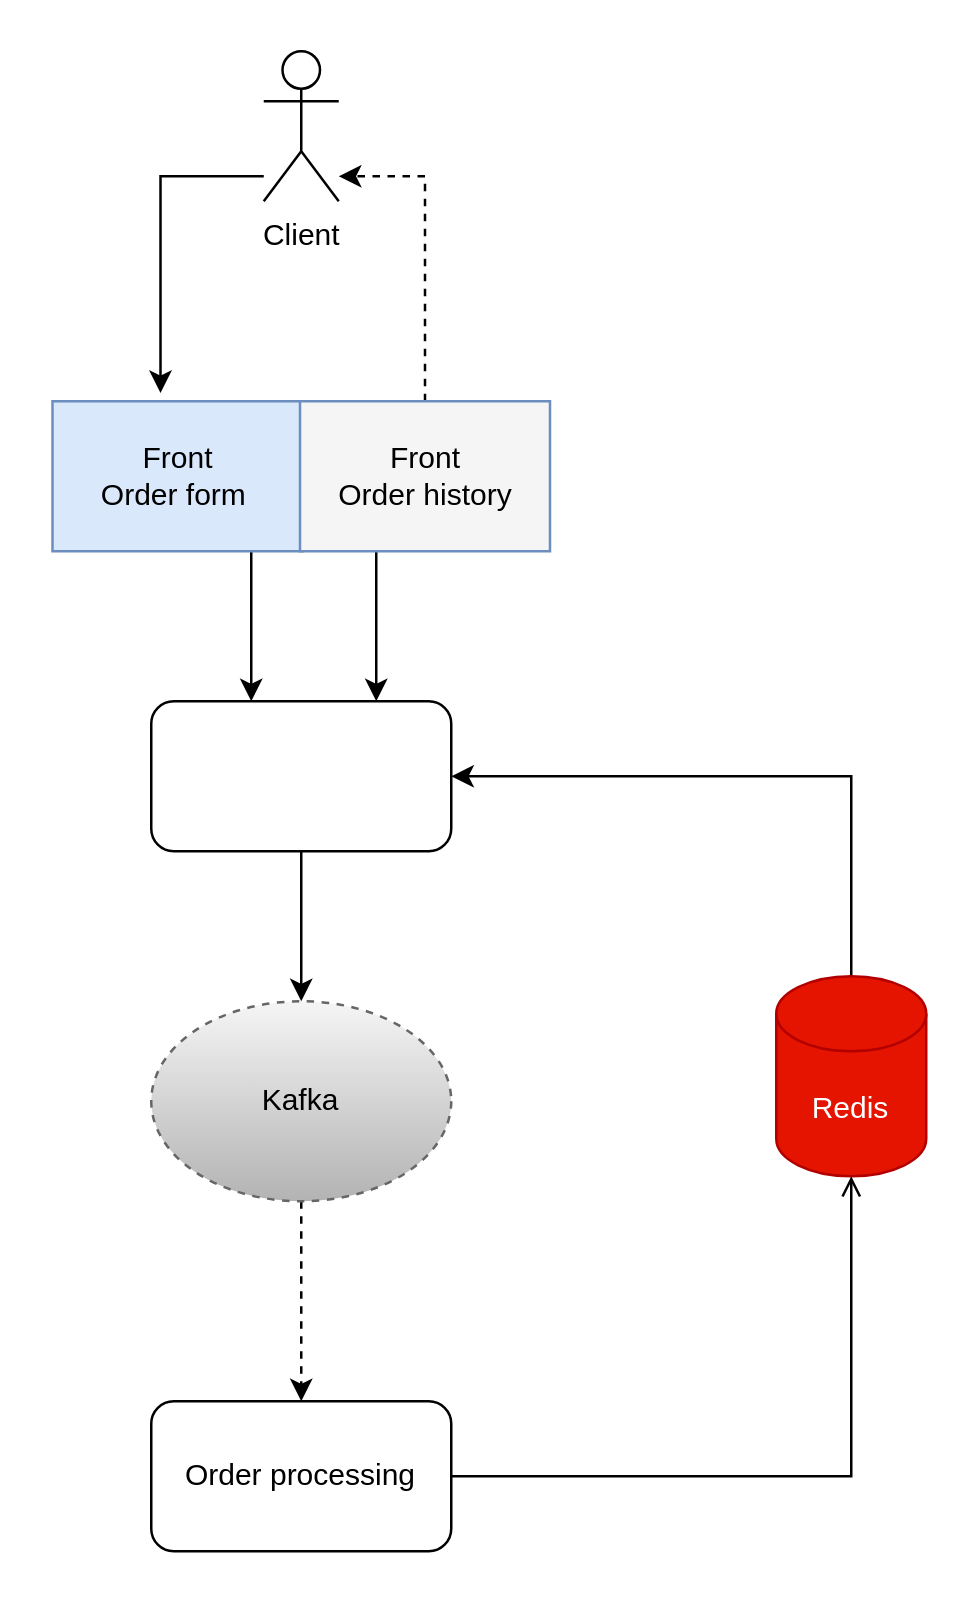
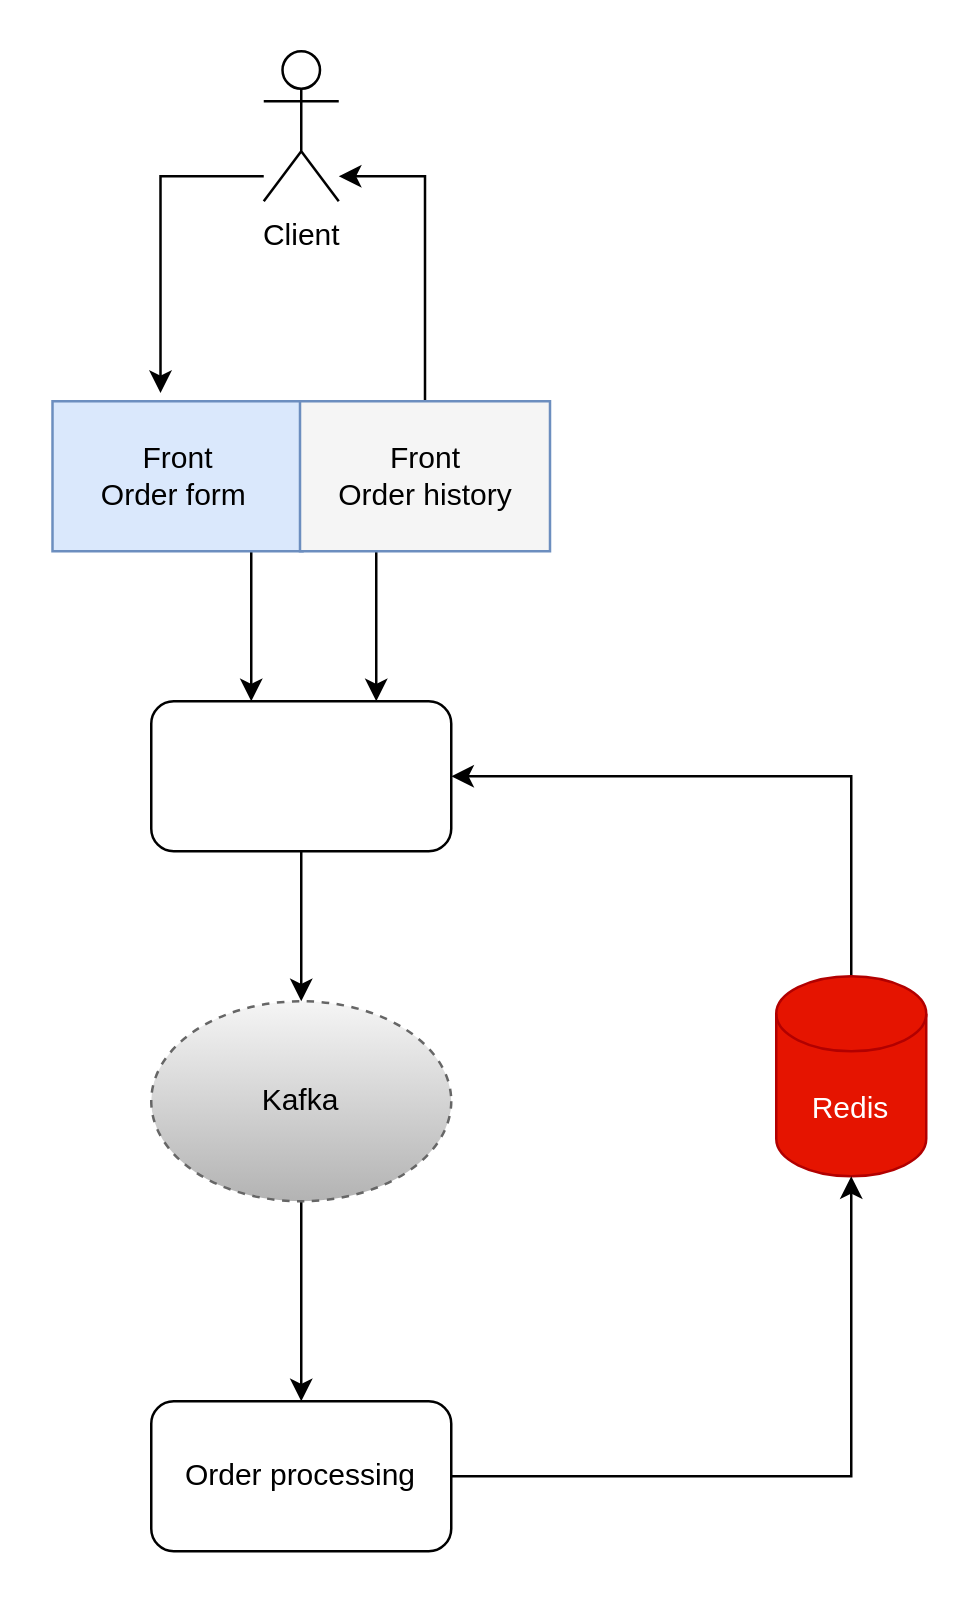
(425, 251) -> (425, 251)
(851, 1190) -> (851, 1194)
(301, 1292) -> (301, 1292)
